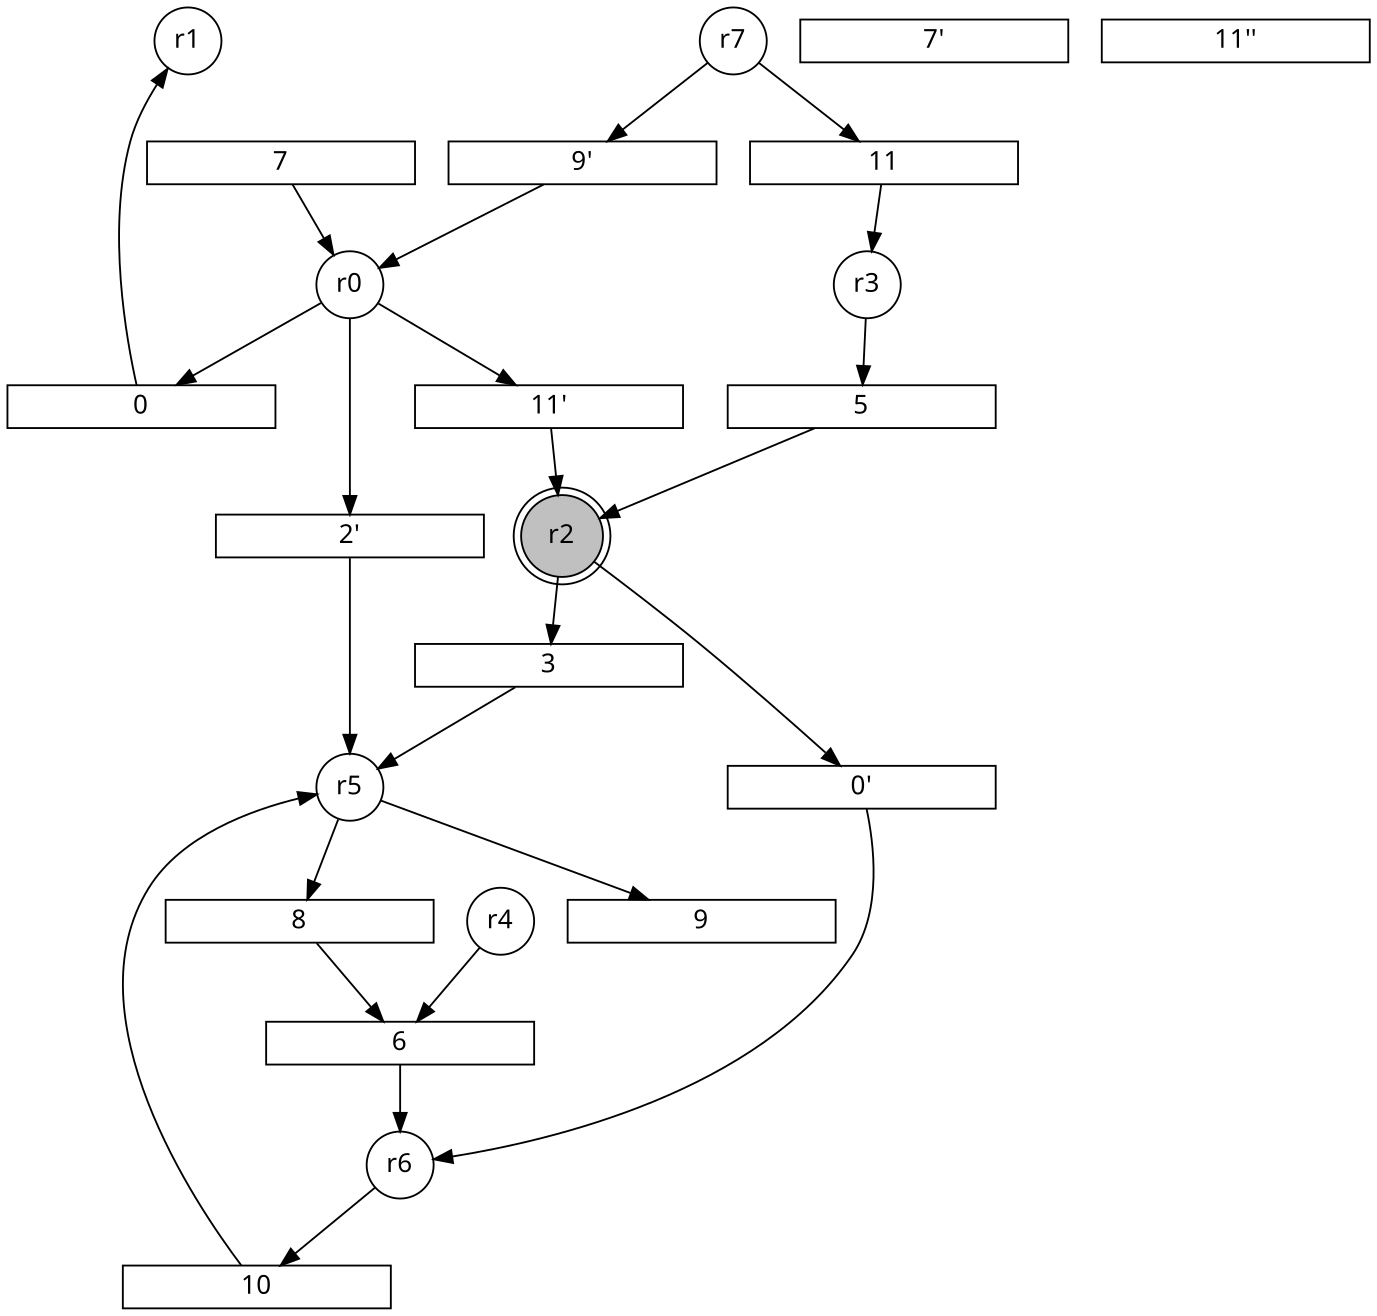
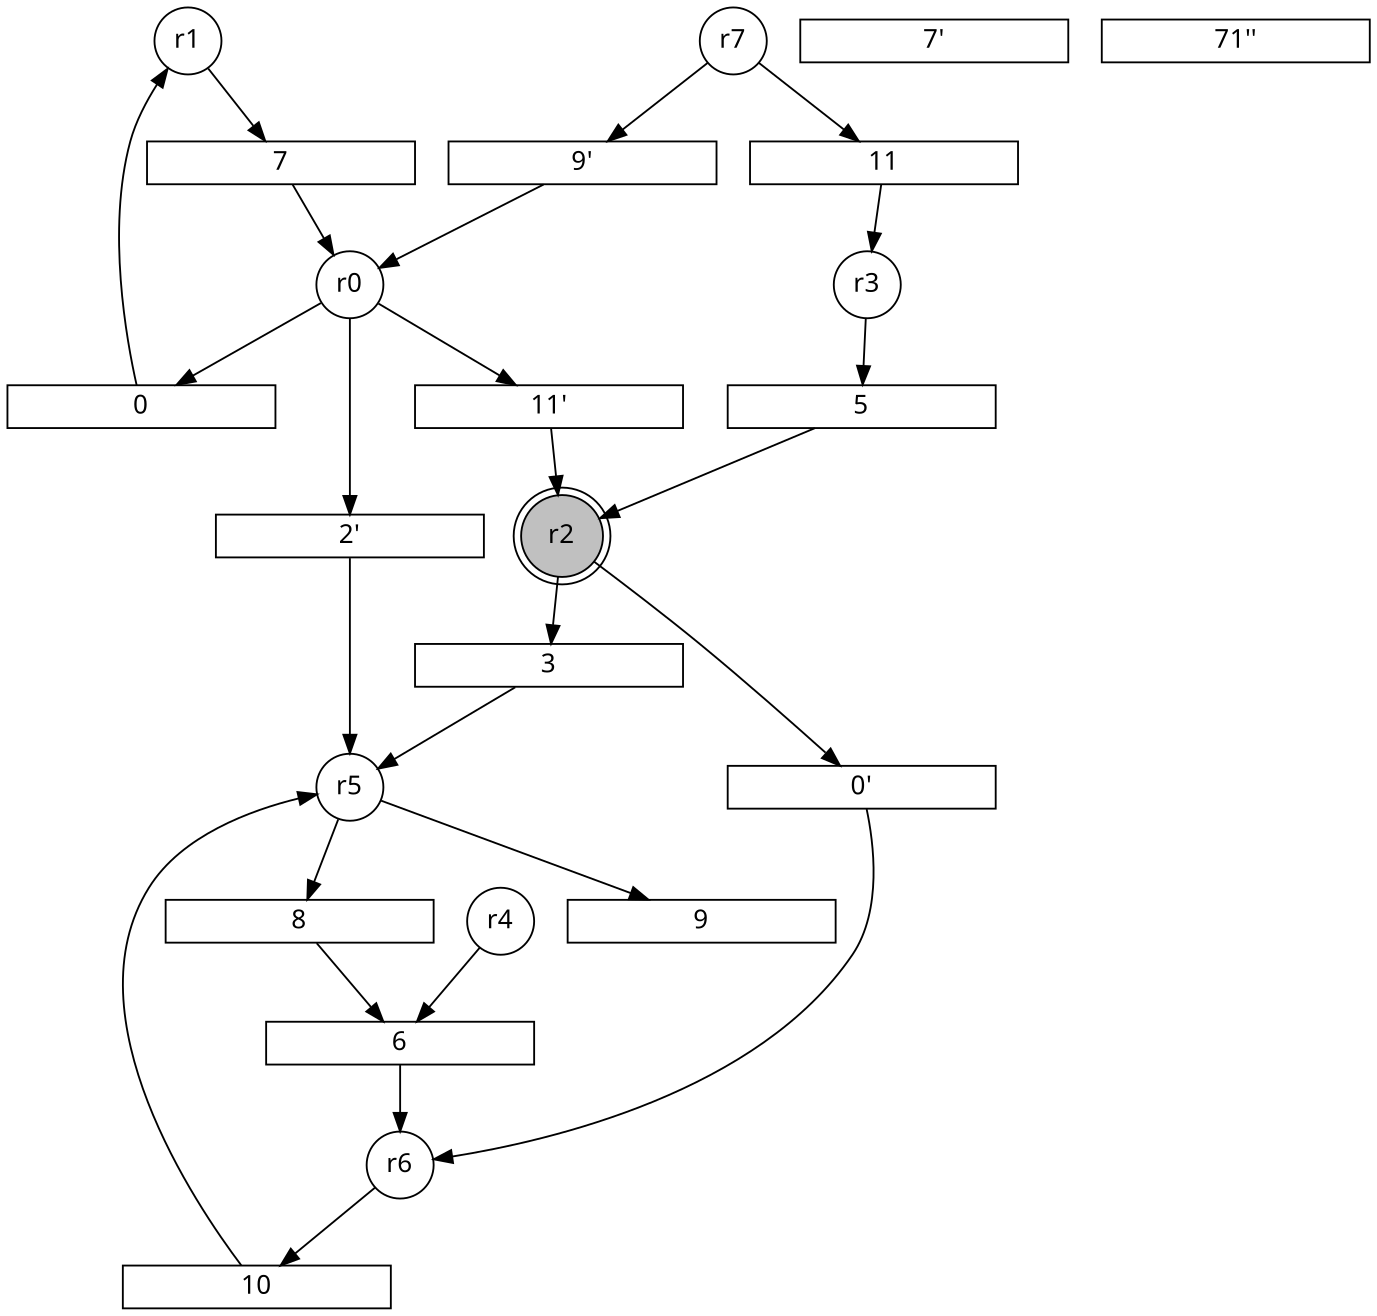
(1236, 41) -> (1236, 41)
none -> (231, 97)
